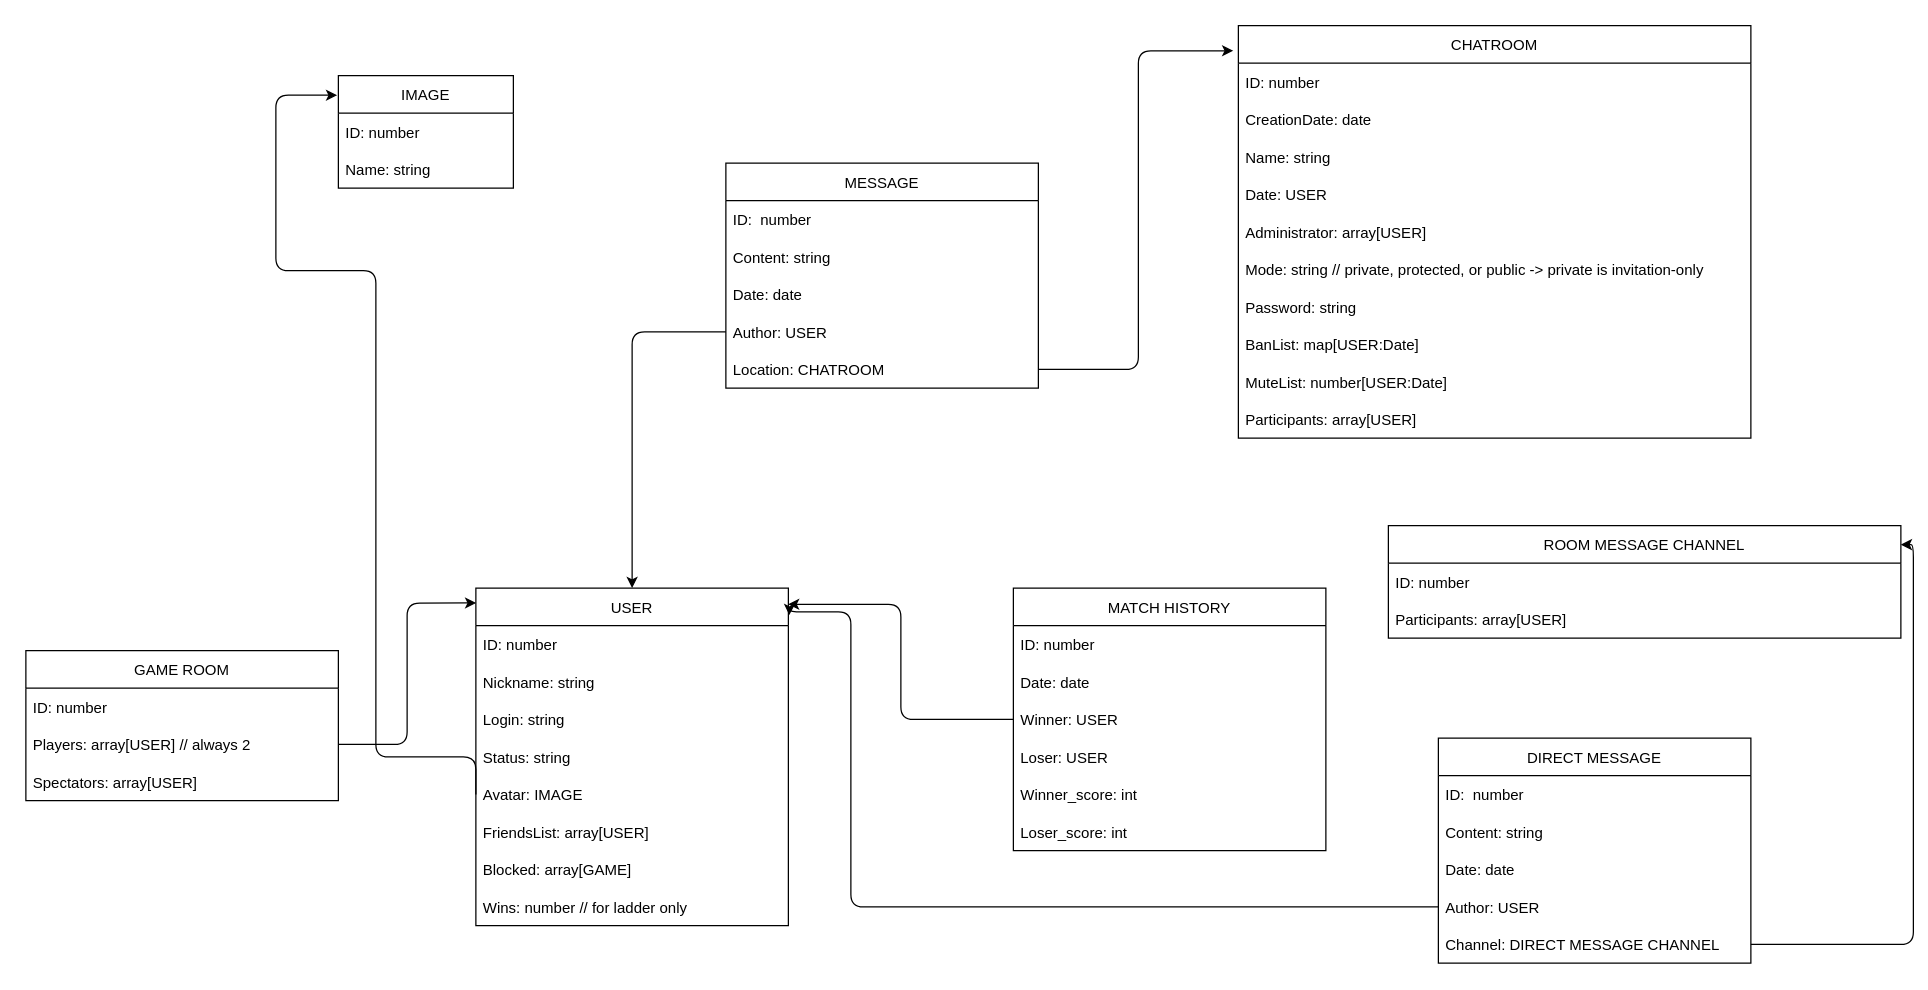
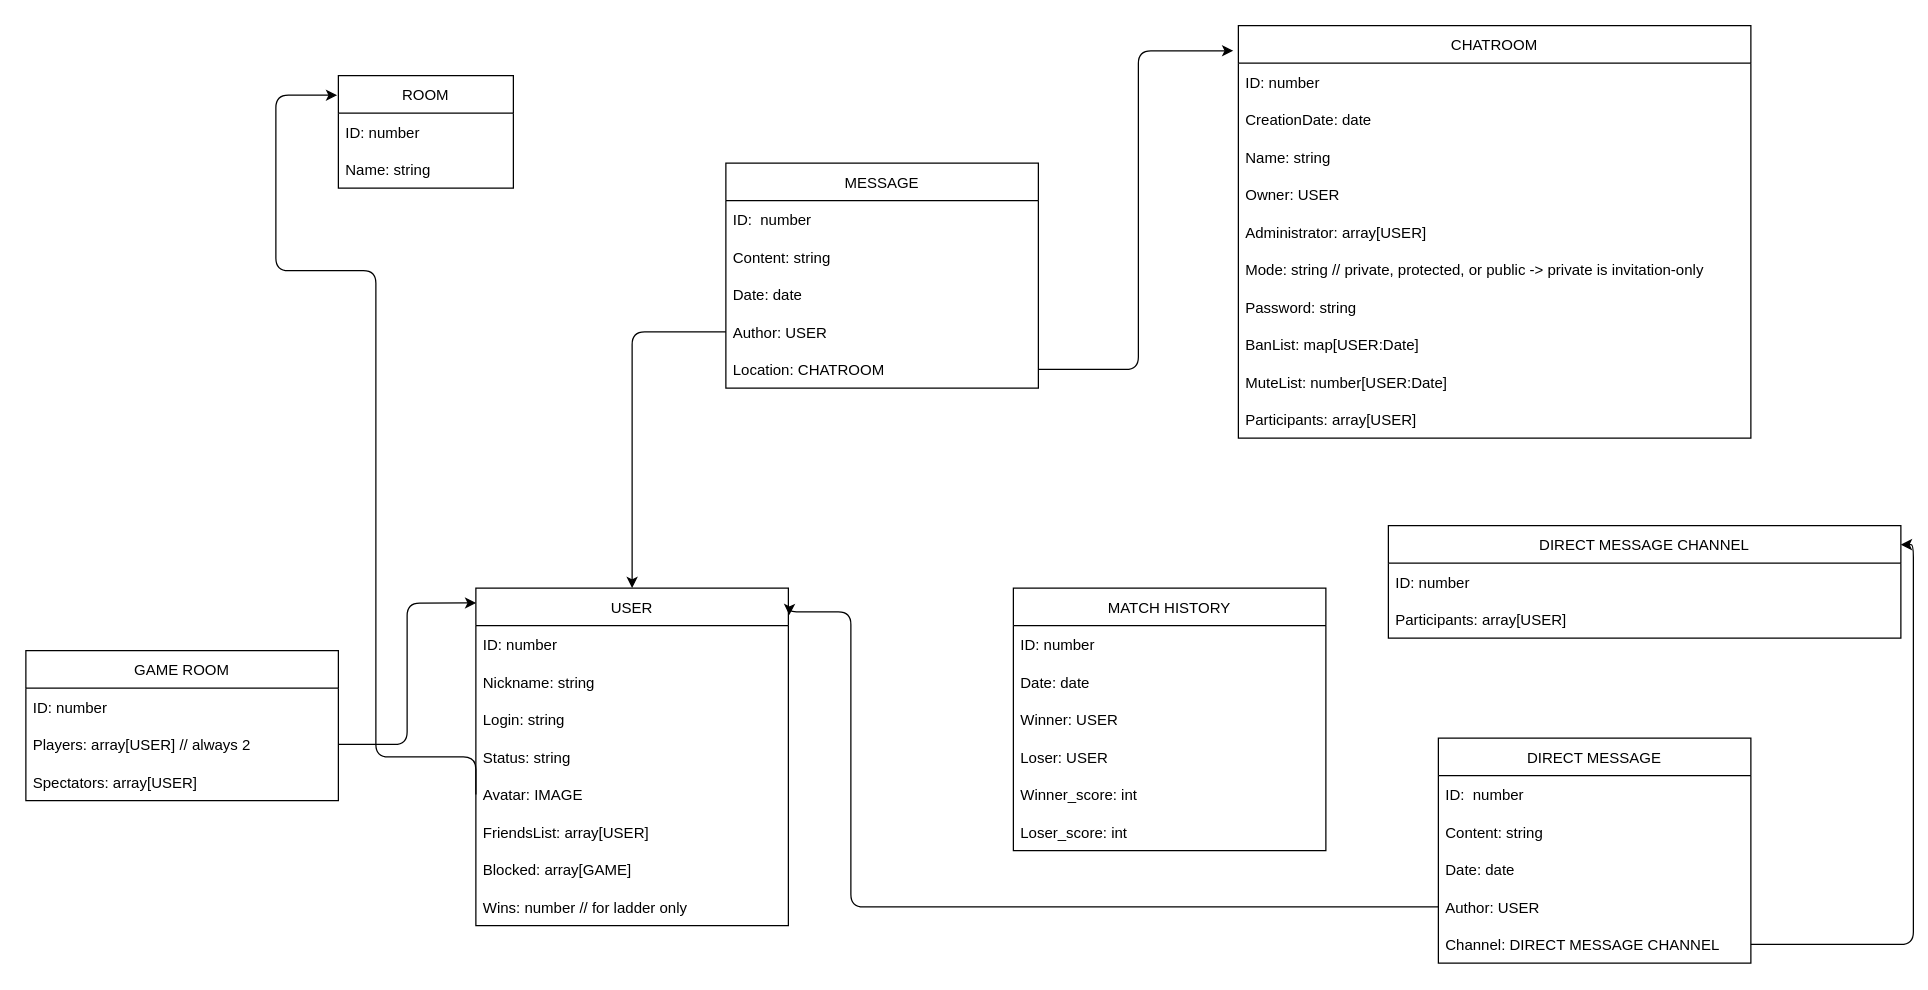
(425, 95) -> (425, 95)
(1283, 195) -> (1287, 195)
(1644, 545) -> (1644, 545)
(901, 665) -> none
